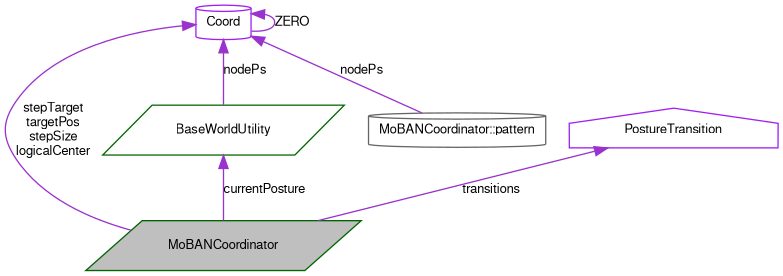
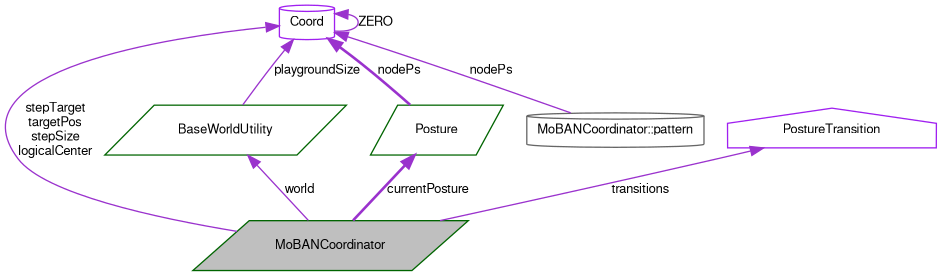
(246, 70) -> (317, 70)
none -> (437, 130)
(265, 190) -> (300, 190)
